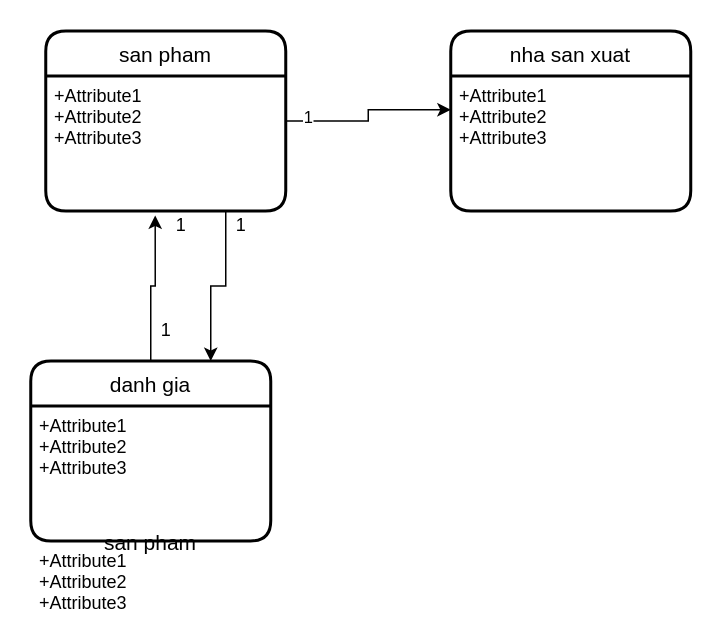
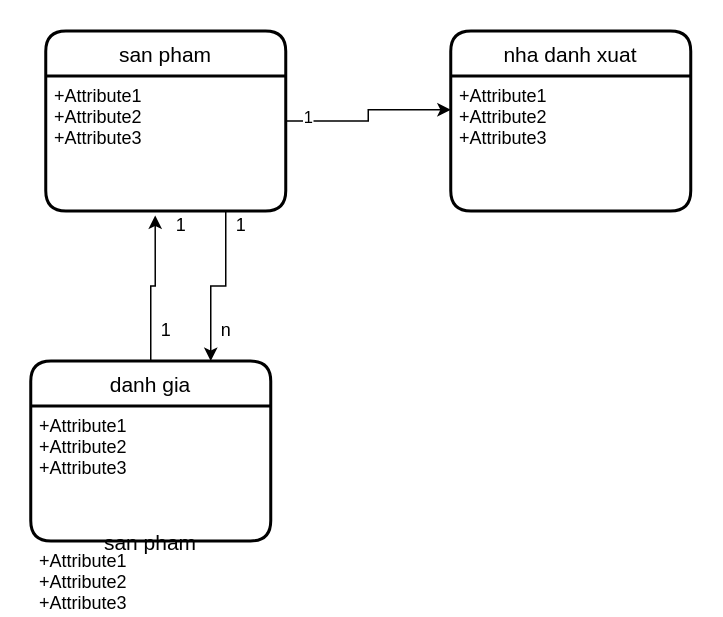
(570, 55) -> (570, 55)
none -> (226, 331)
